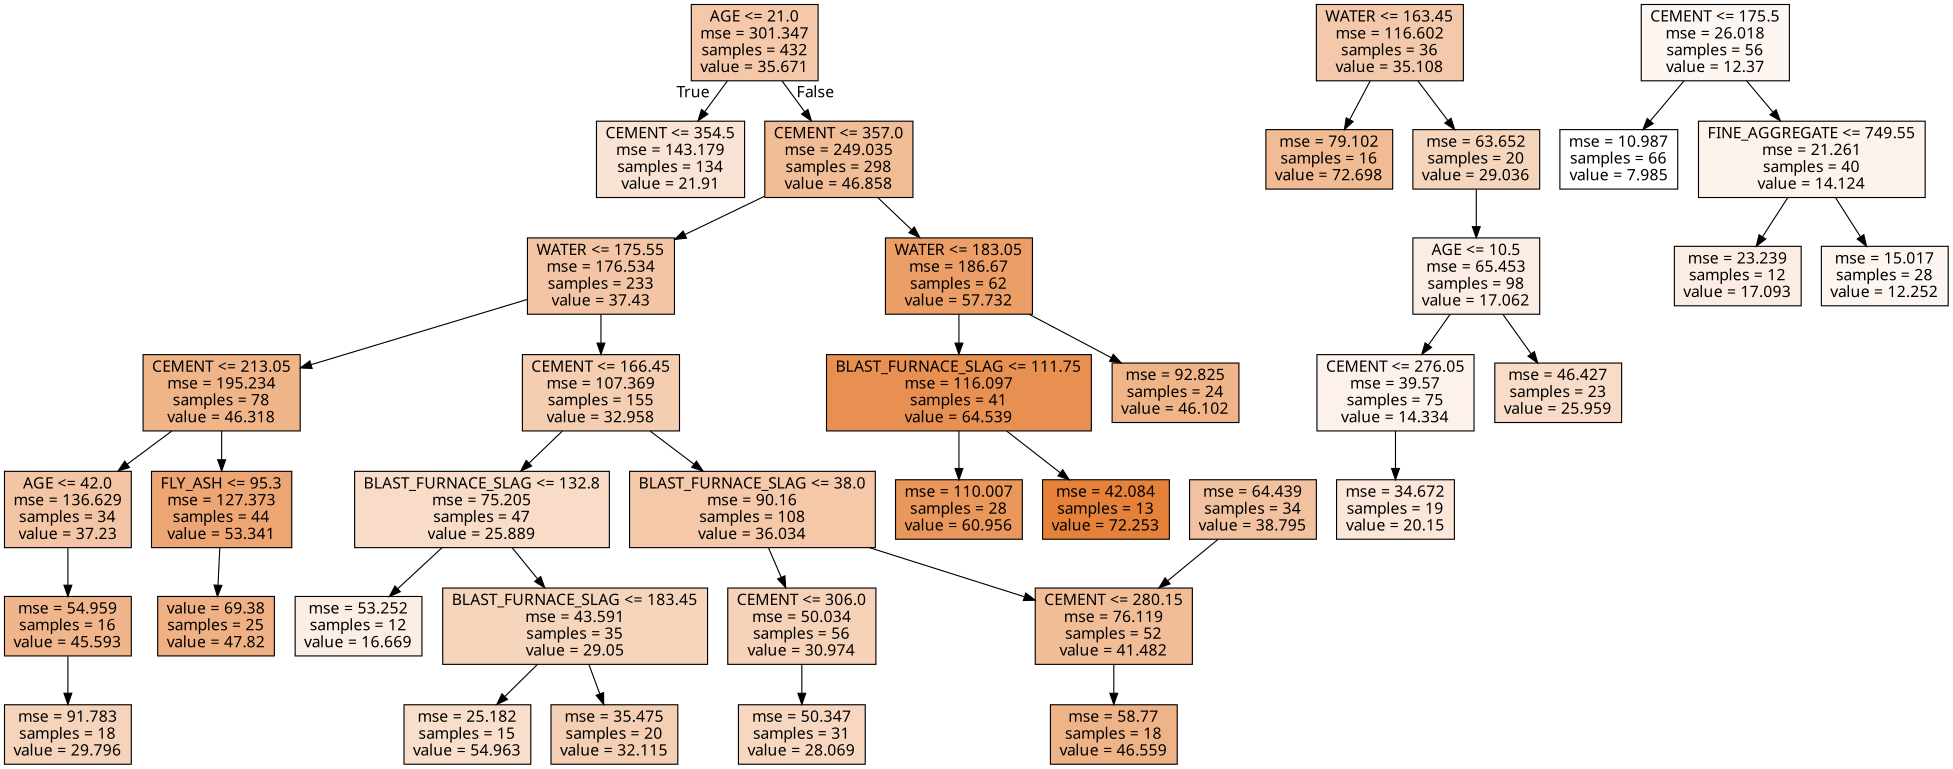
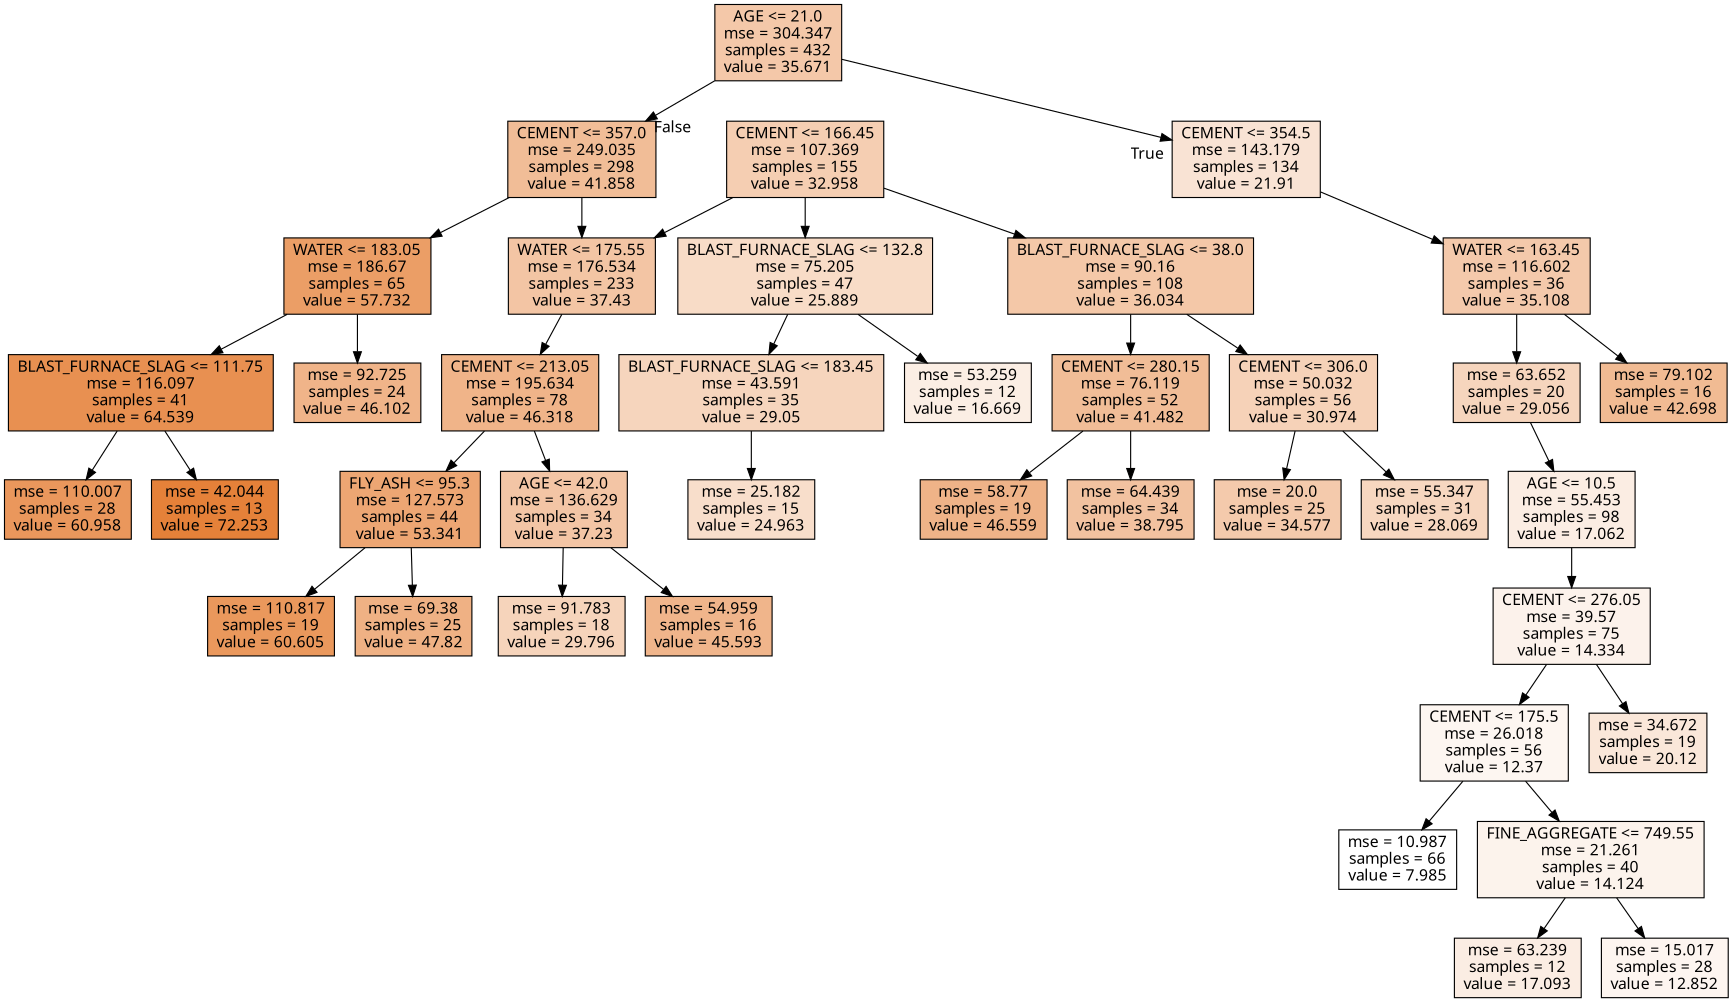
(755, 43) -> (778, 43)
(839, 159) -> (582, 159)
(1329, 159) -> (1664, 393)
(1476, 159) -> (1517, 393)
none -> (1377, 216)
(959, 276) -> (357, 276)
(1476, 276) -> (1572, 509)
(1738, 276) -> (1518, 968)
(1885, 276) -> (1665, 968)
(601, 329) -> (699, 215)
(222, 393) -> (520, 393)
(1176, 393) -> (357, 393)
(1558, 393) -> none
(222, 509) -> (410, 509)
(959, 509) -> (68, 509)
(1106, 509) -> (215, 509)
none -> (1278, 509)
(1395, 509) -> (1648, 743)
(1193, 560) -> (1131, 450)
(216, 626) -> (414, 626)
none -> (271, 626)
(359, 626) -> (968, 393)
(802, 626) -> (1303, 393)
(68, 675) -> (563, 566)
none -> (1536, 680)
(467, 734) -> (751, 509)
(614, 734) -> none
(802, 734) -> (1425, 509)
(1114, 734) -> (984, 509)
